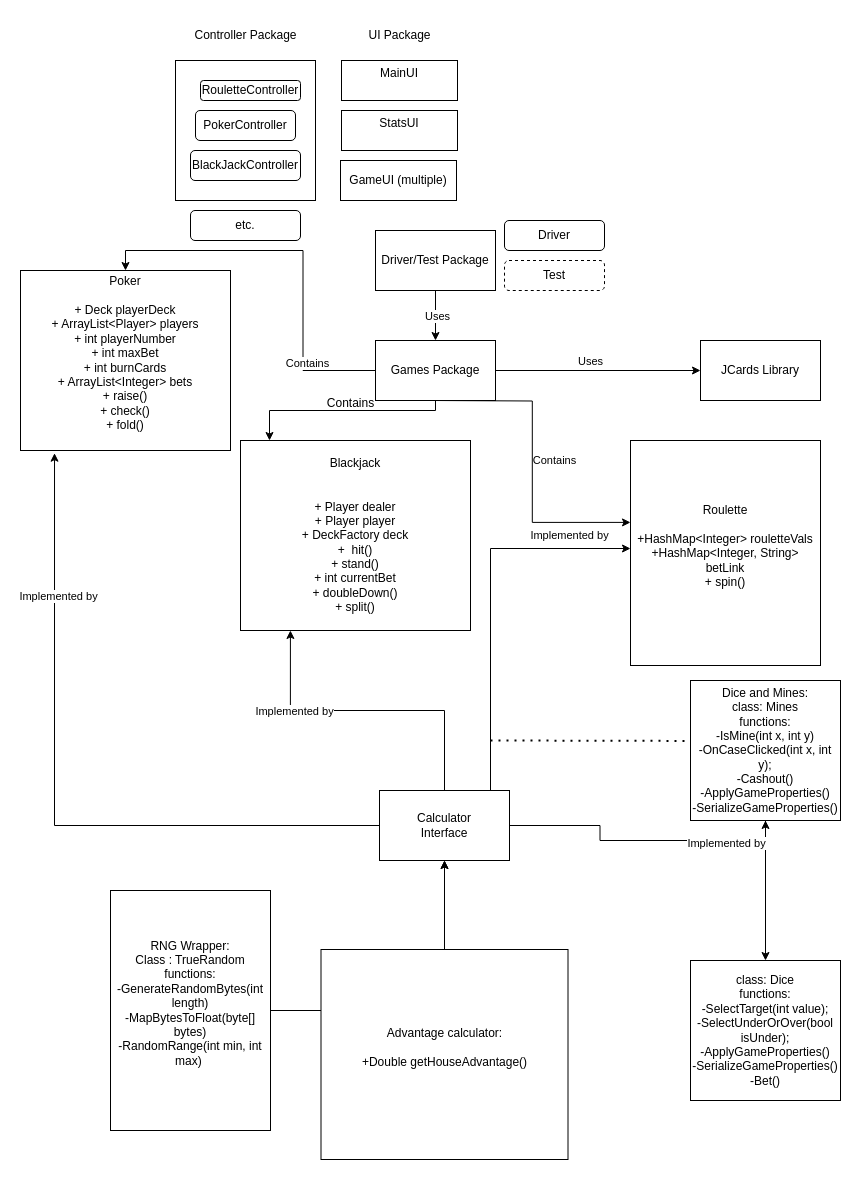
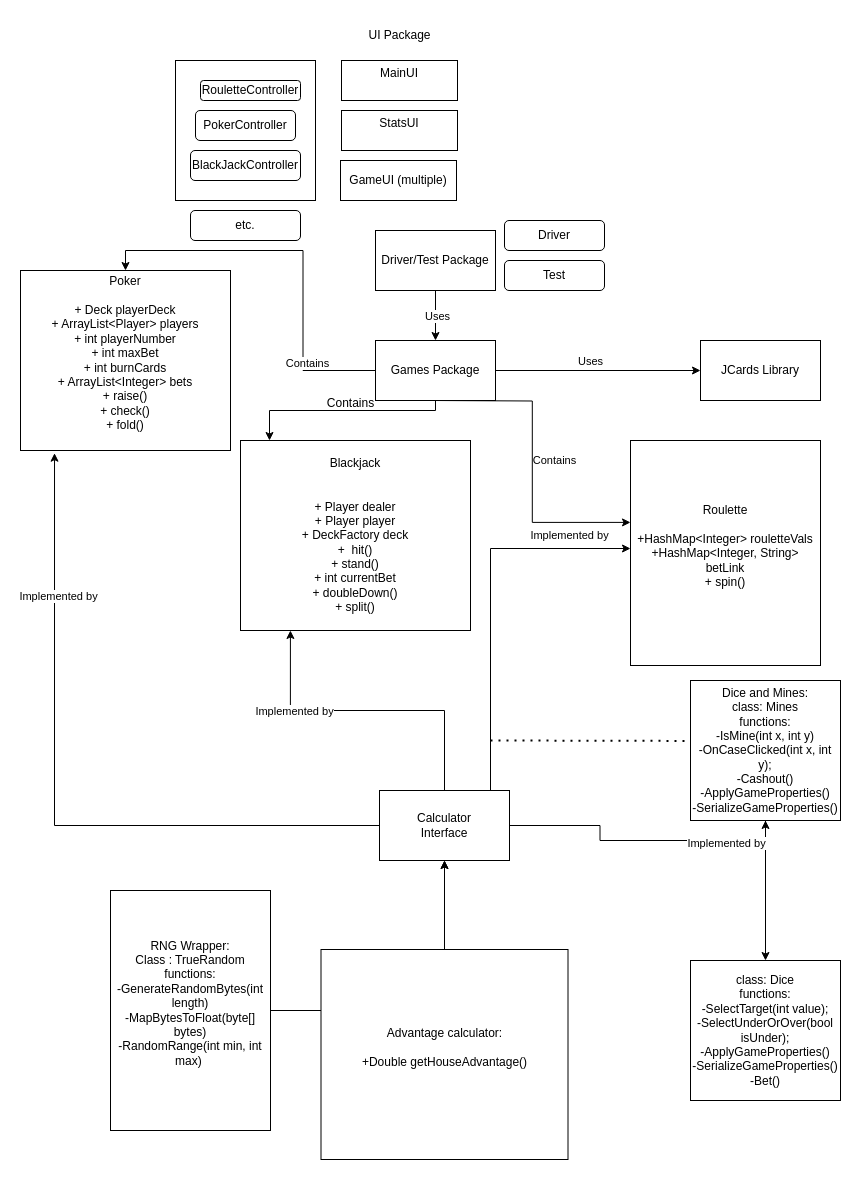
(246, 36) -> none
(555, 276) -> (555, 276)
